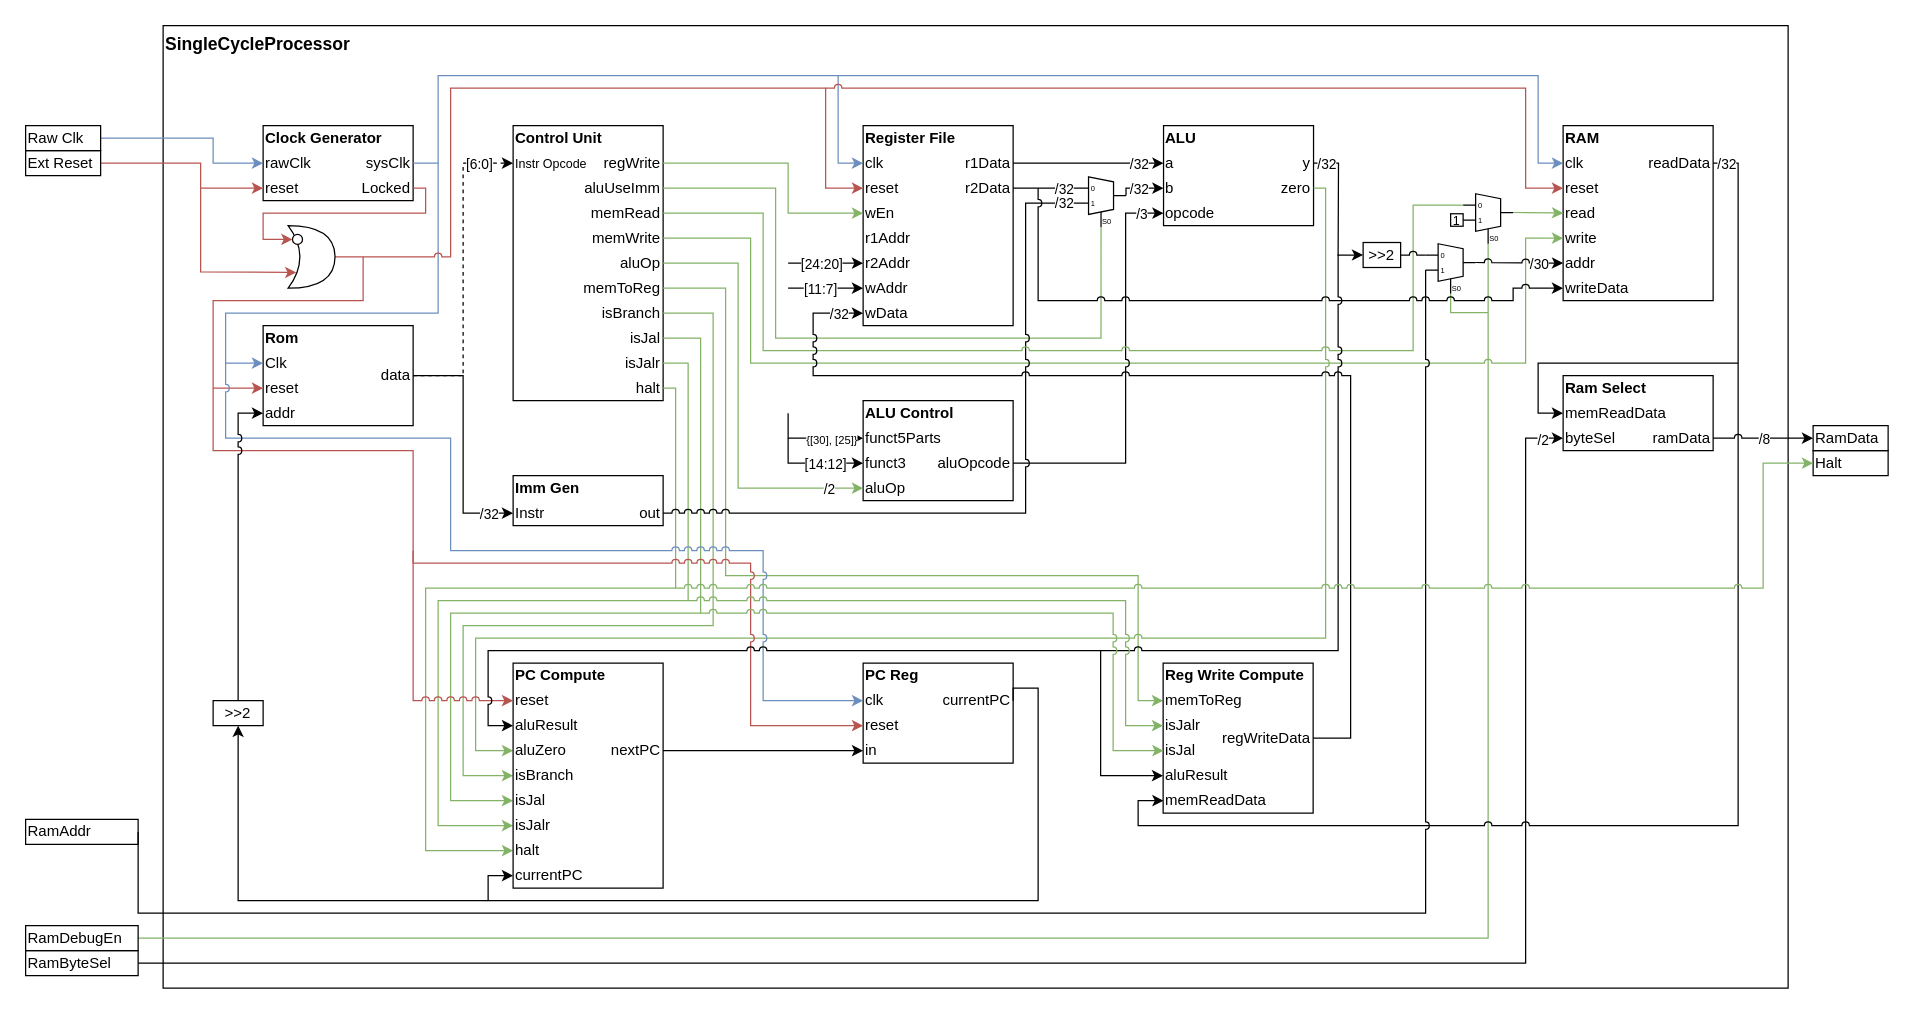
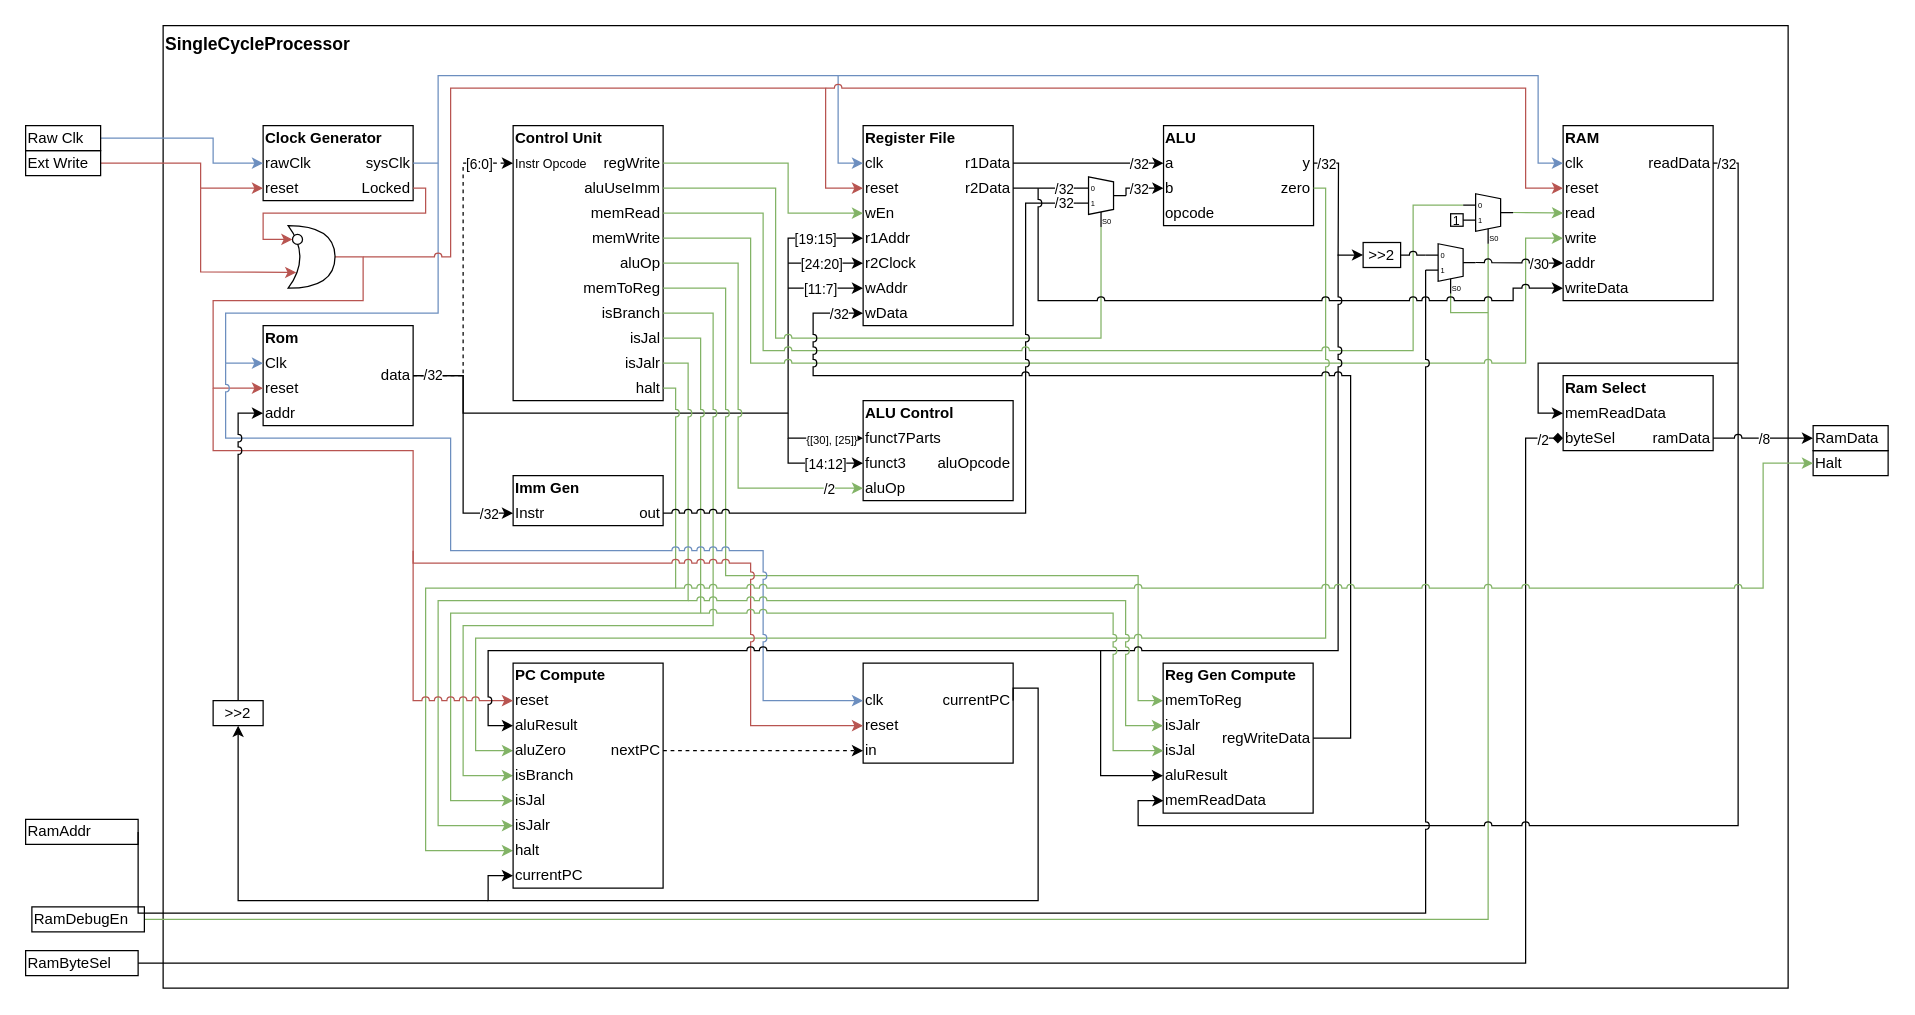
(64, 163) -> (62, 163)
(891, 263) -> (893, 263)
none -> (569, 413)
(908, 438) -> (908, 438)
(1553, 438) -> (1552, 438)
(1122, 463) -> none
(894, 676) -> none
(1231, 676) -> (1225, 676)
(758, 751) -> (758, 751)
(82, 938) -> (88, 919)
